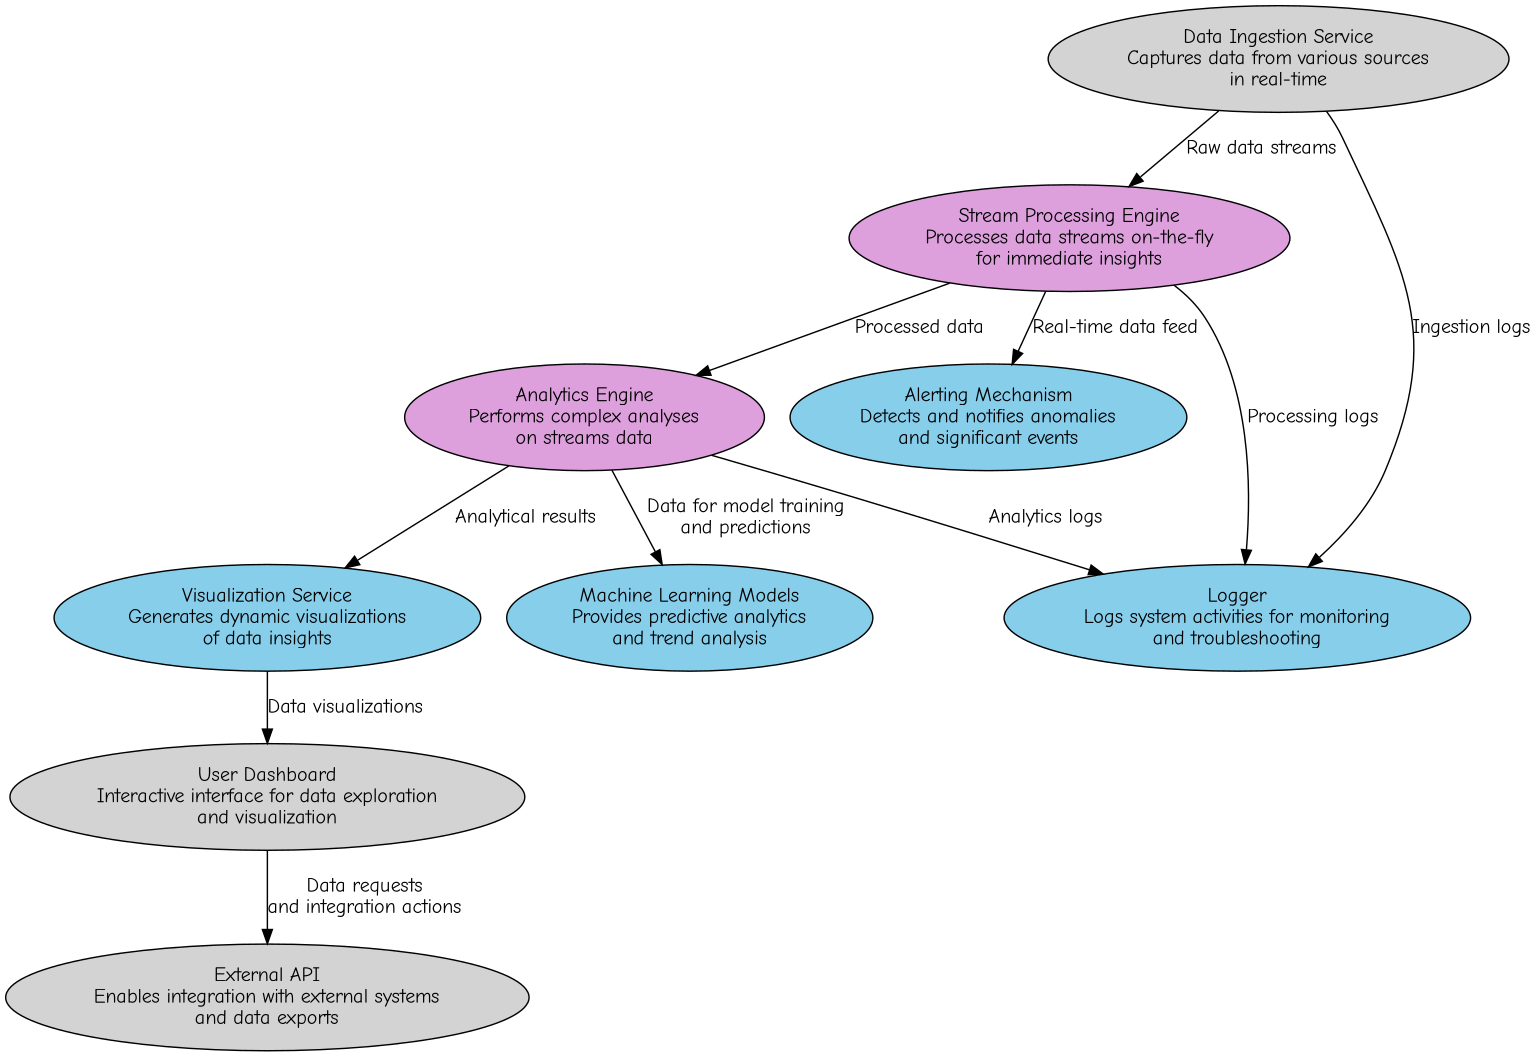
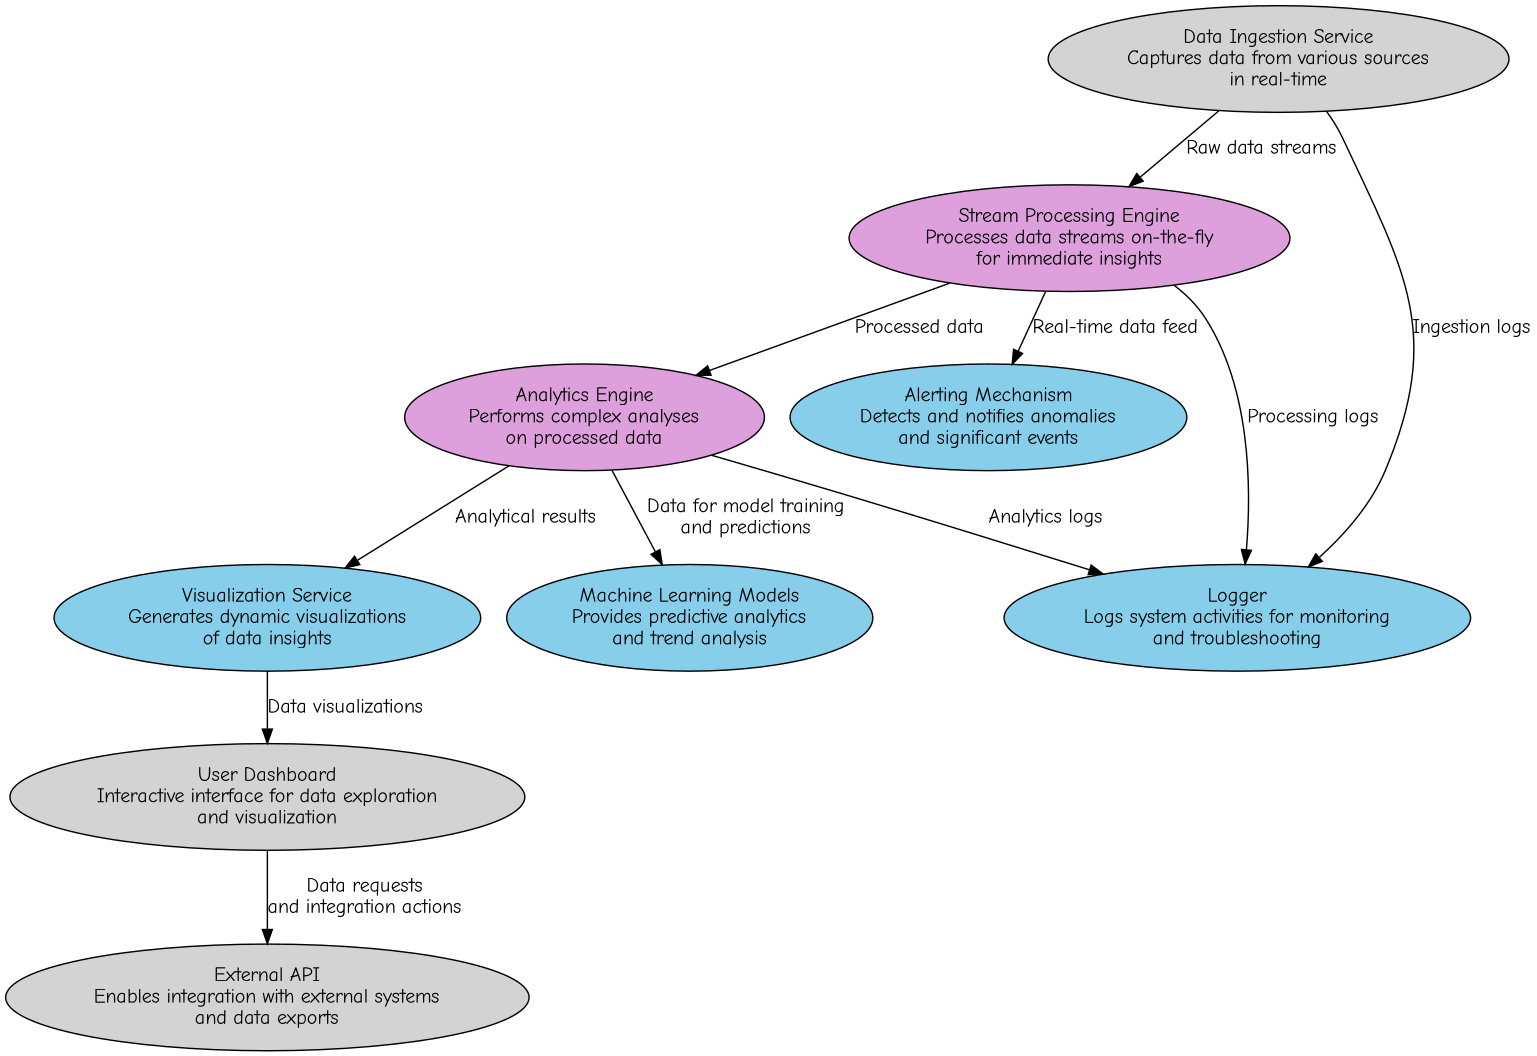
(585, 417) -> (585, 417)
